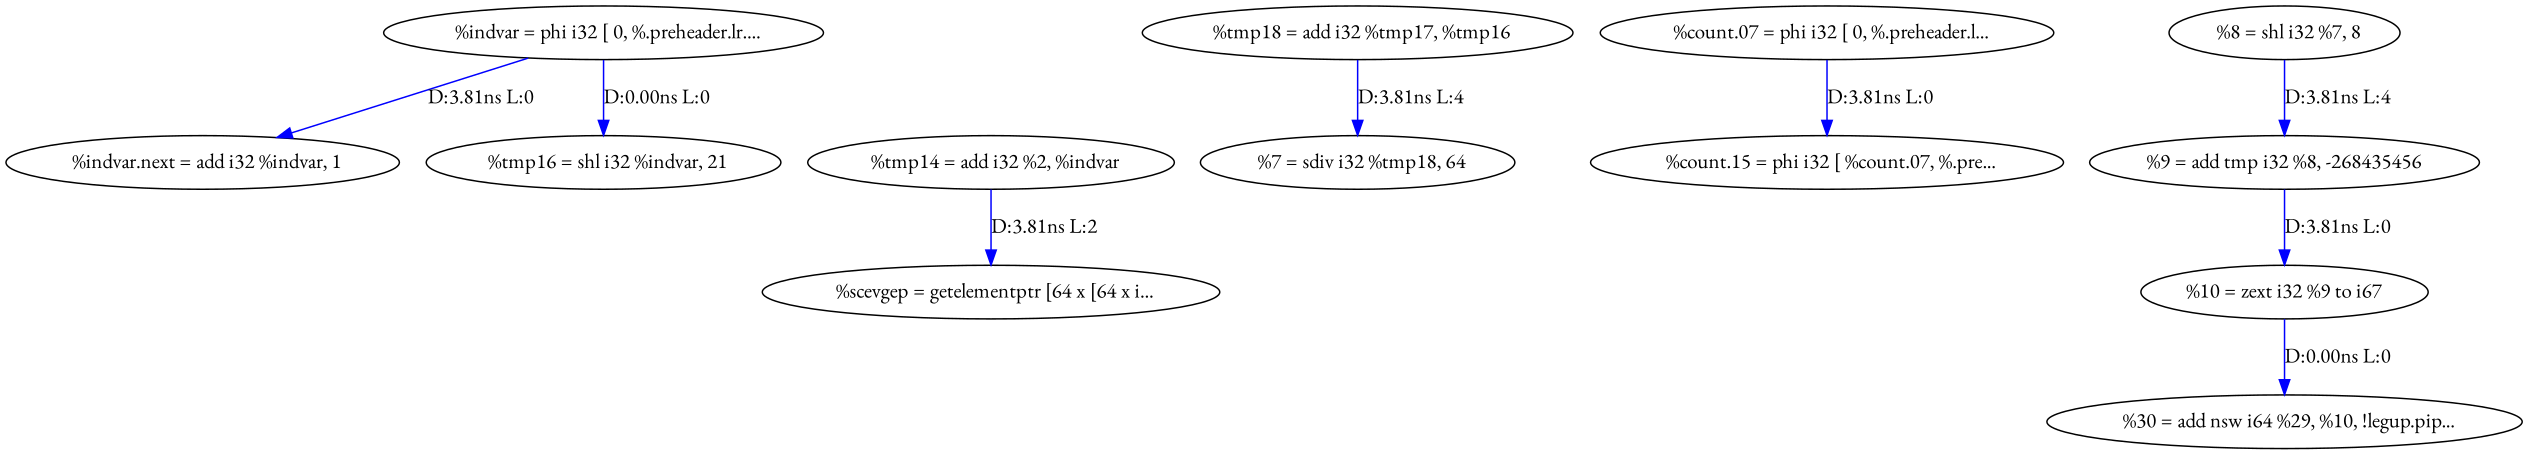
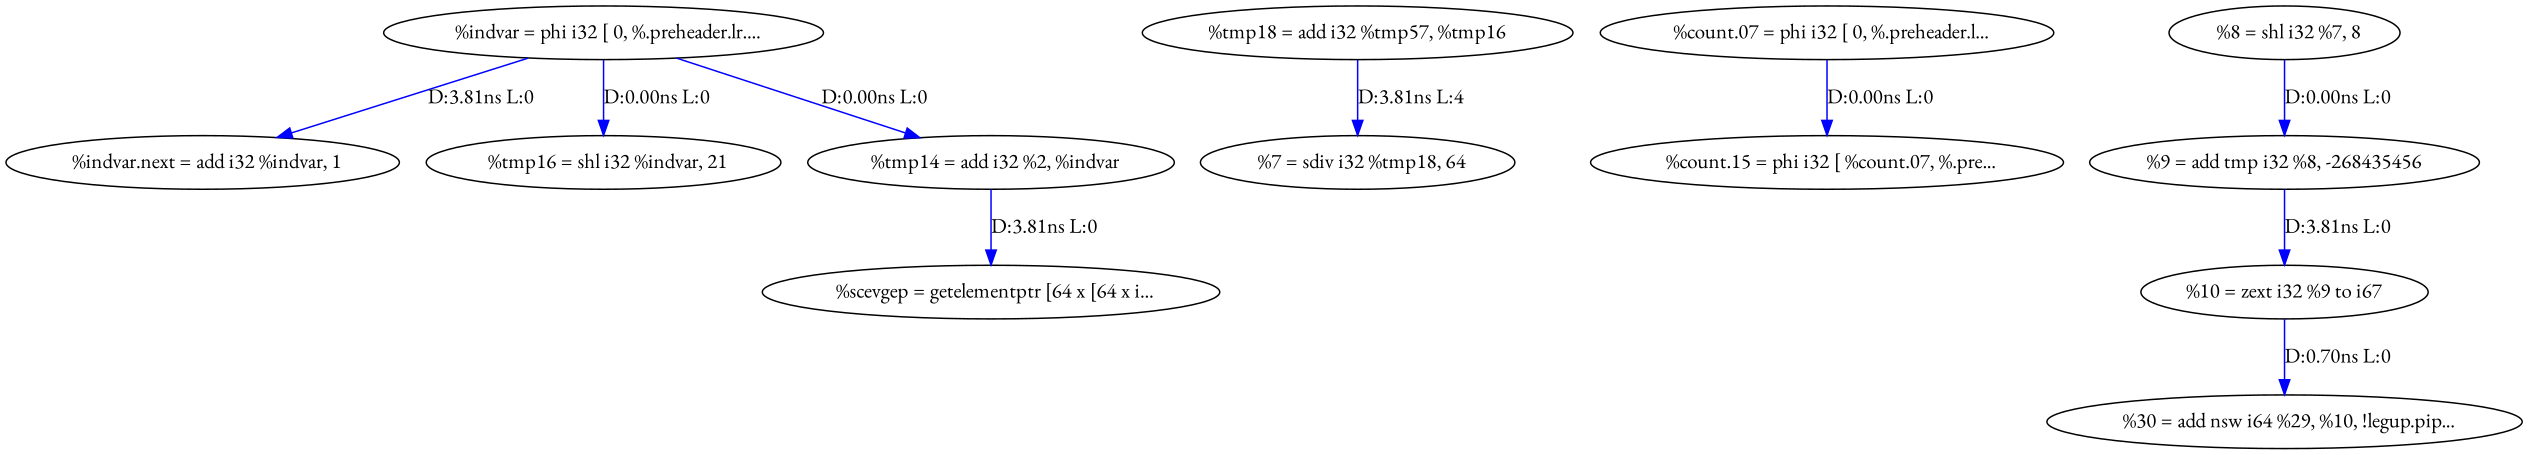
(1358, 33) -> (1358, 33)
none -> (791, 96)
(1881, 98) -> (1881, 98)
(2338, 98) -> (2338, 98)
(1045, 227) -> (1045, 227)
(2338, 357) -> (2338, 357)
